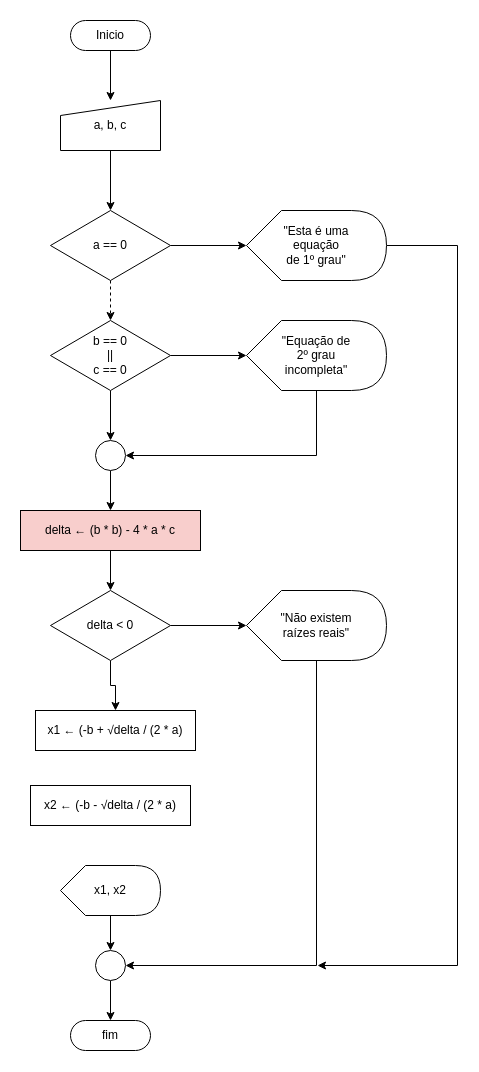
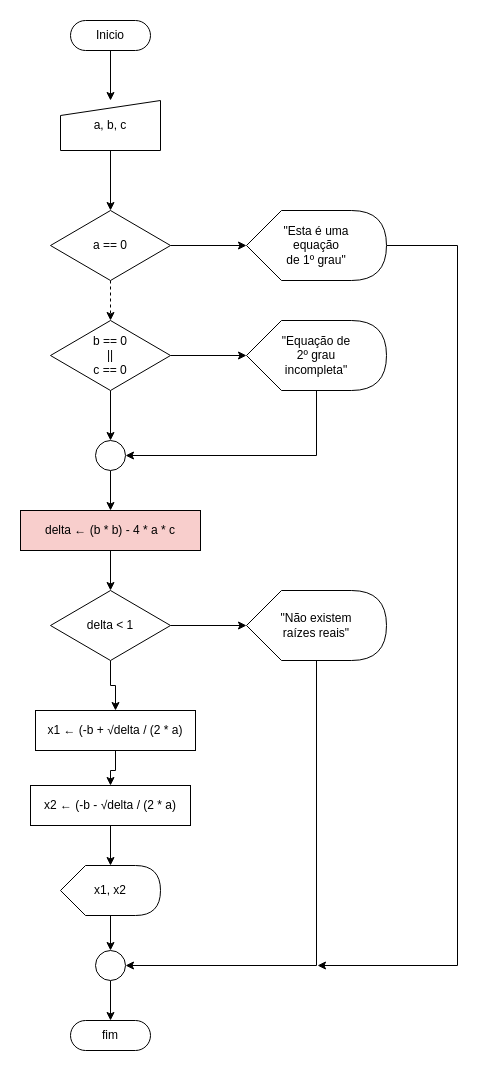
(111, 626) -> (111, 626)
none -> (116, 767)
none -> (111, 842)
